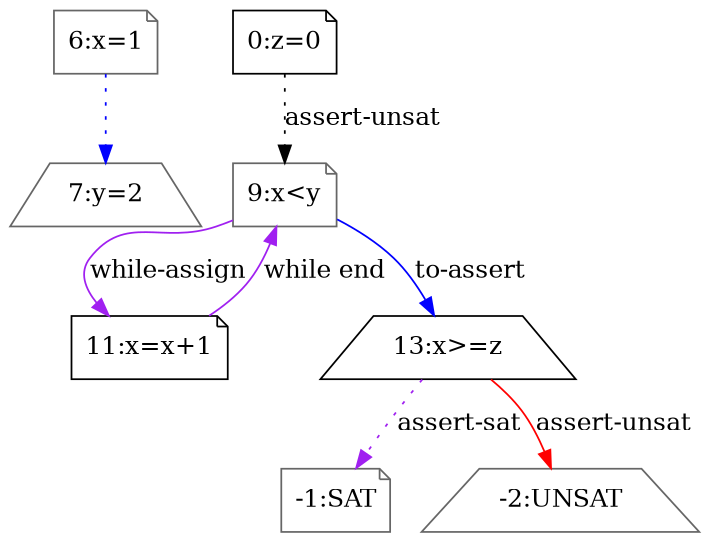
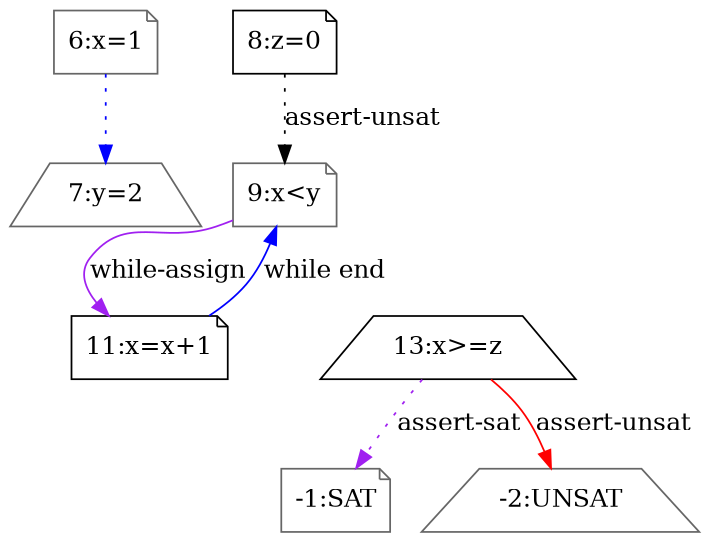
(285, 42) -> (285, 42)
(388, 253) -> none
(246, 285) -> (246, 285)
